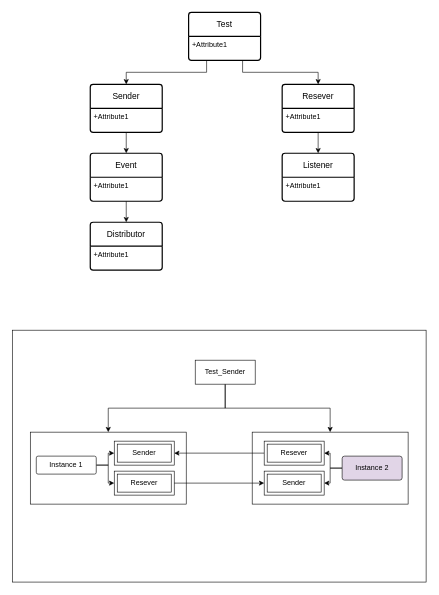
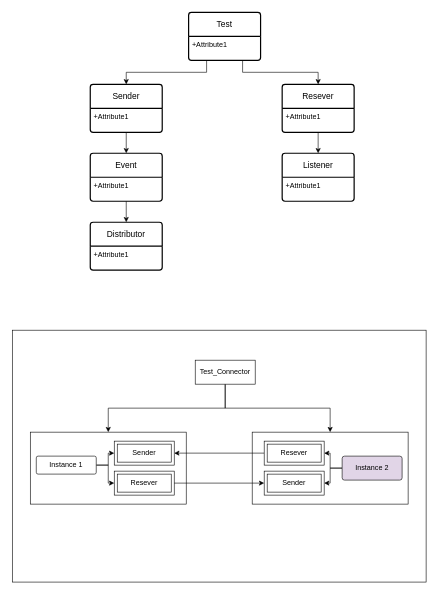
(225, 372) -> (225, 372)
